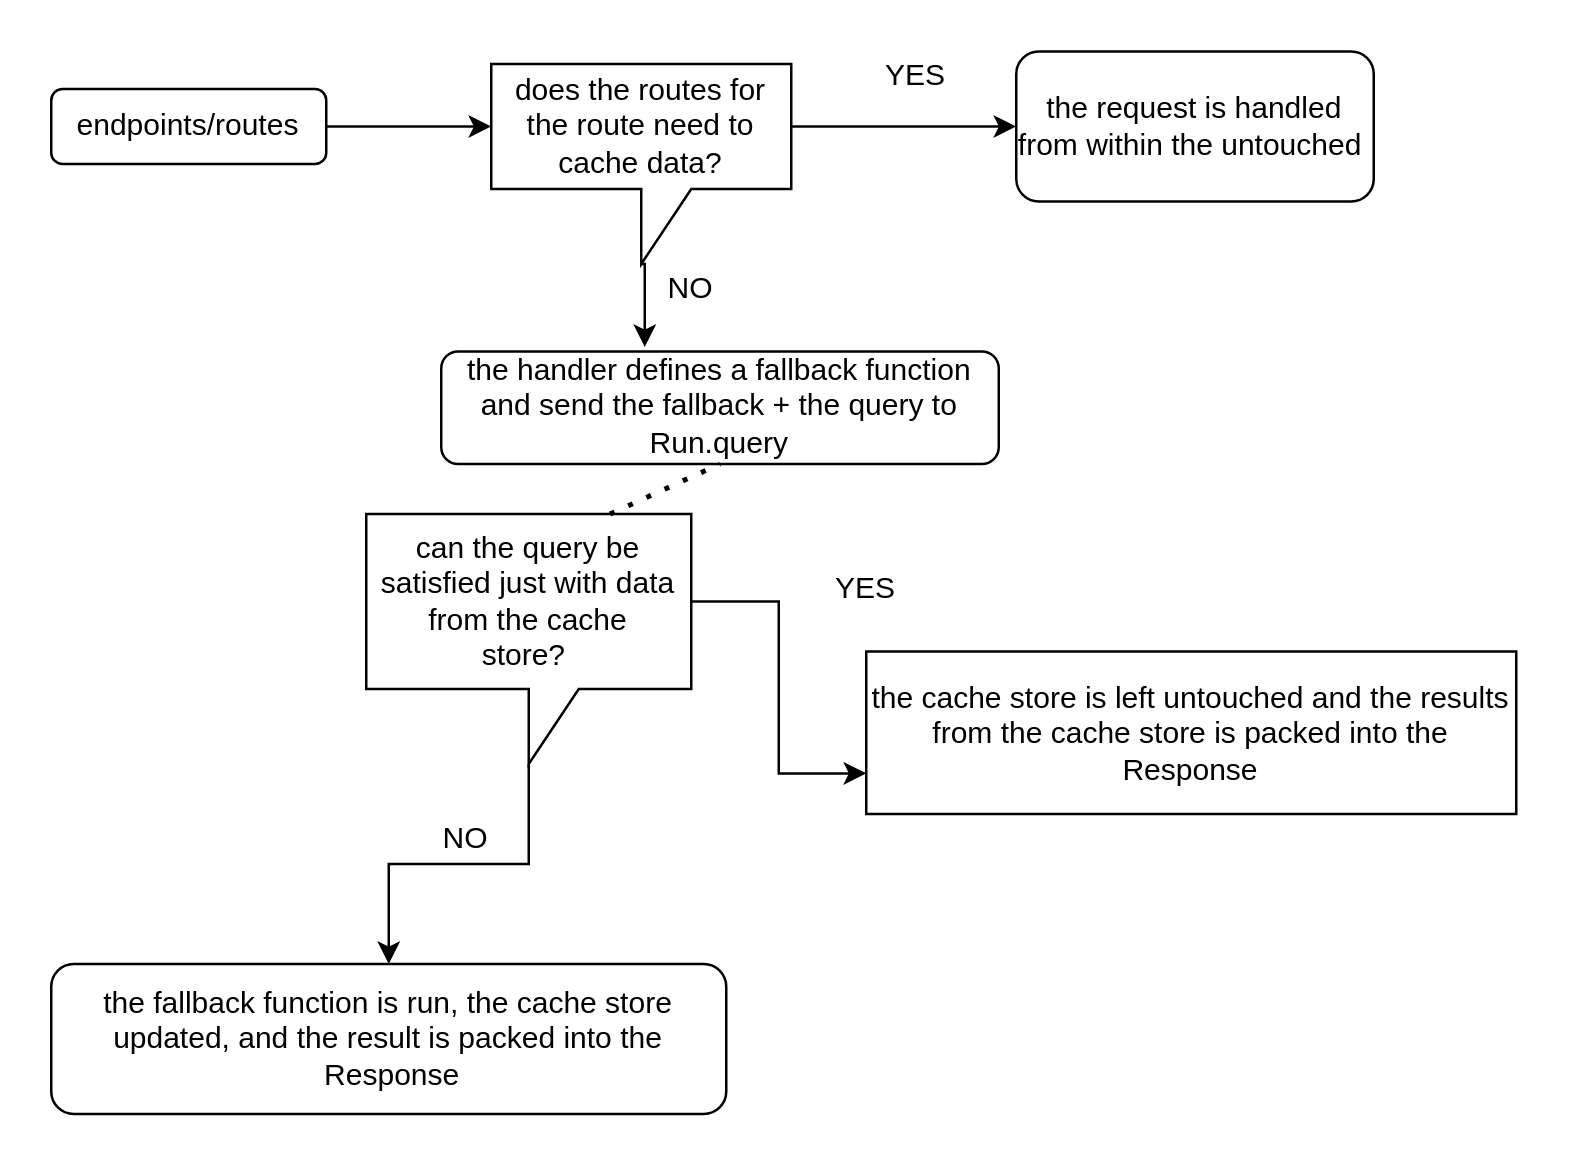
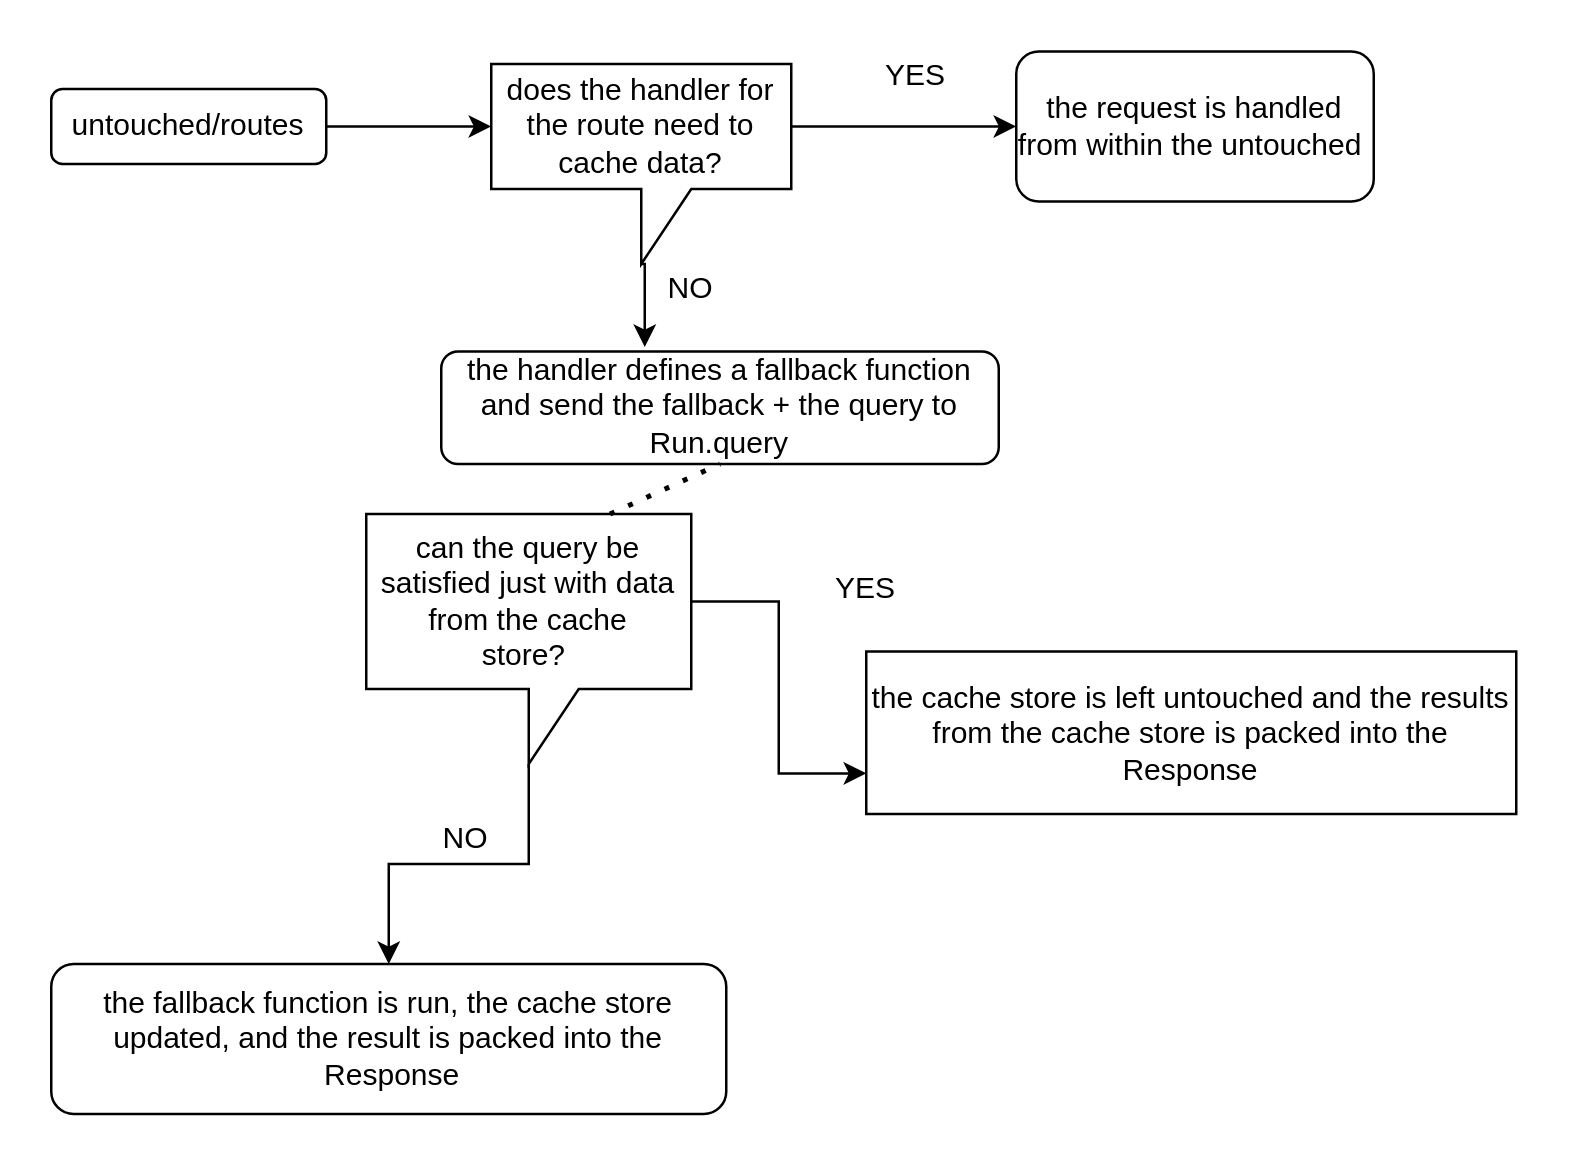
(189, 126) -> (189, 126)
(641, 126) -> (641, 126)
